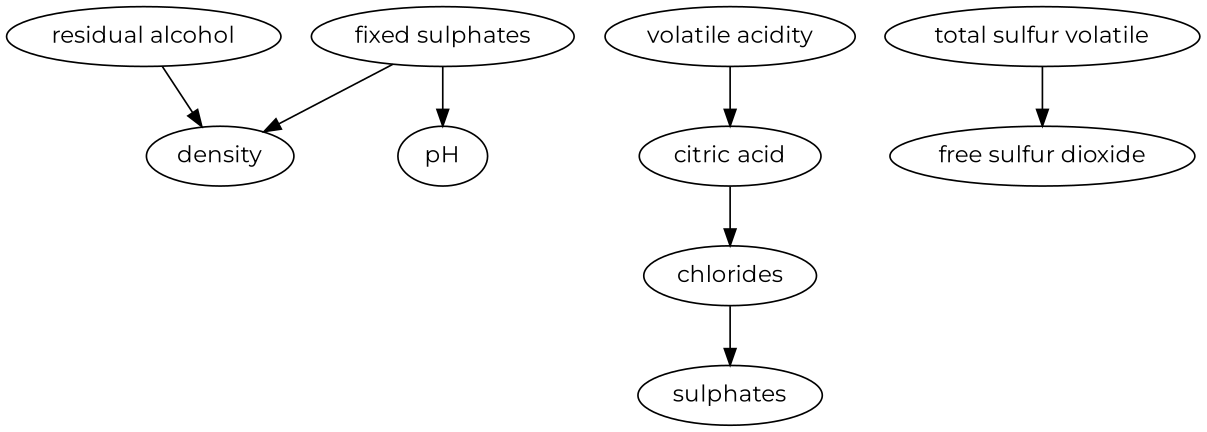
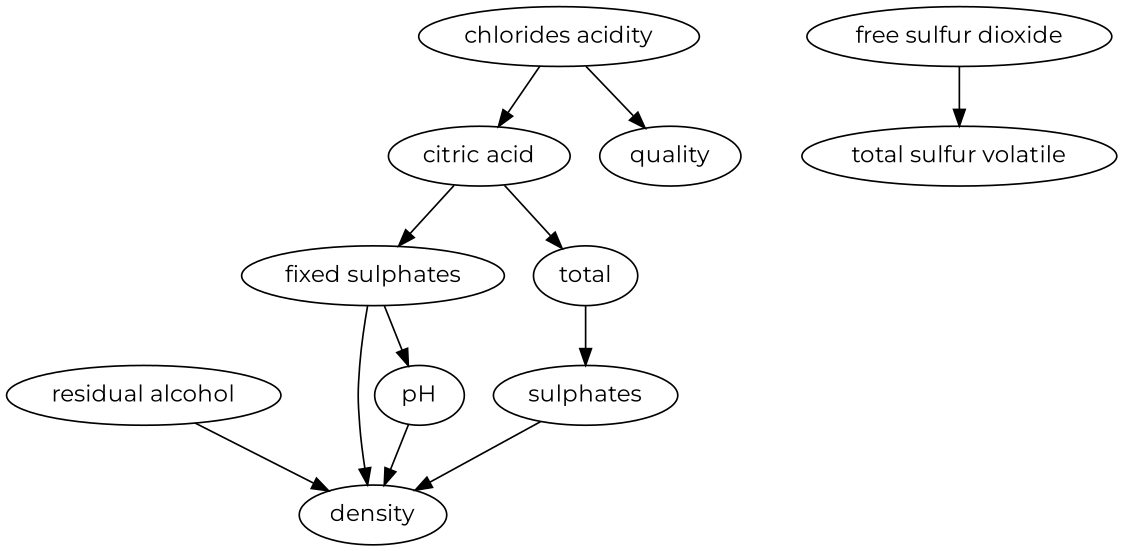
(730, 37) -> (559, 37)
(1042, 88) -> (959, 88)
none -> (670, 156)
none -> (432, 210)
(730, 276) -> (586, 276)
none -> (399, 447)
none -> (485, 452)
